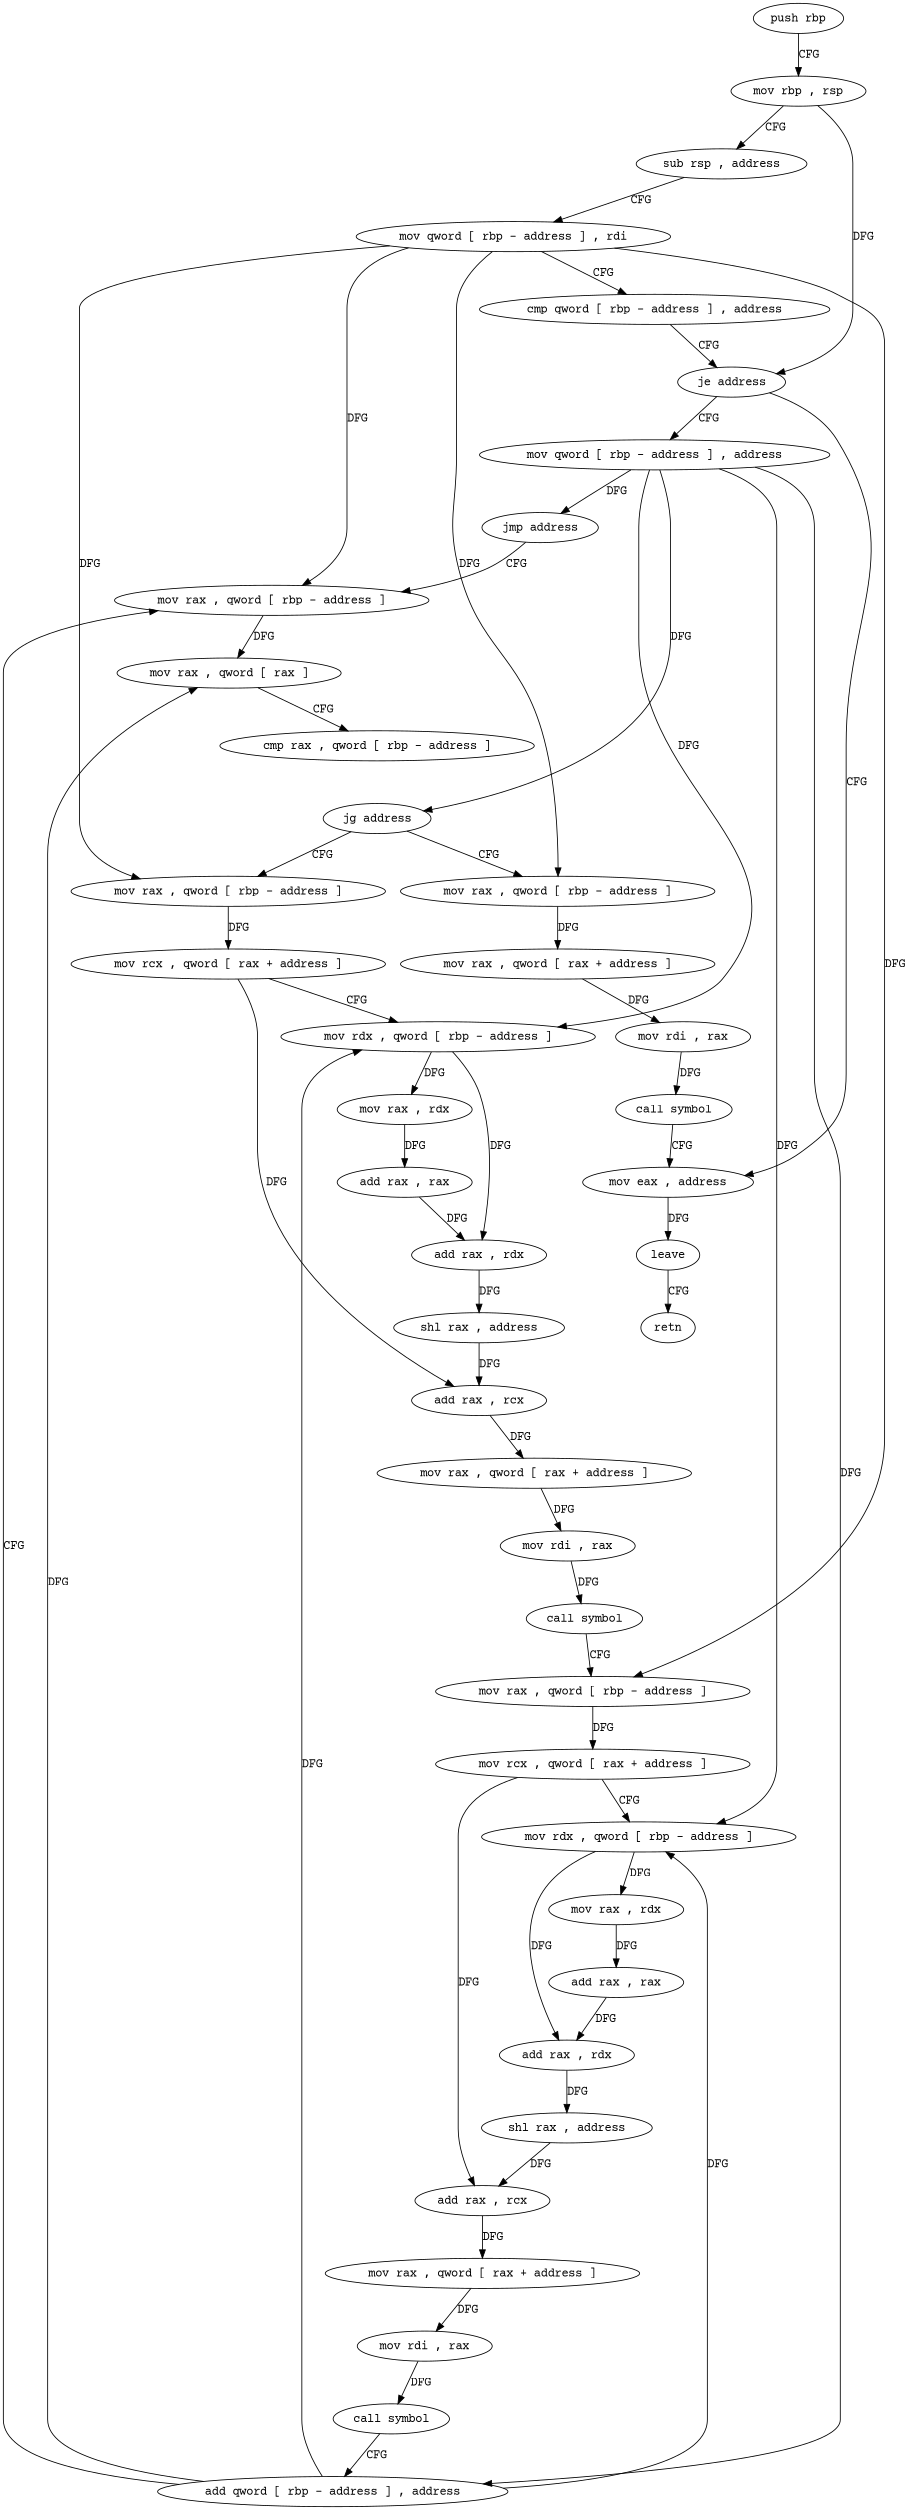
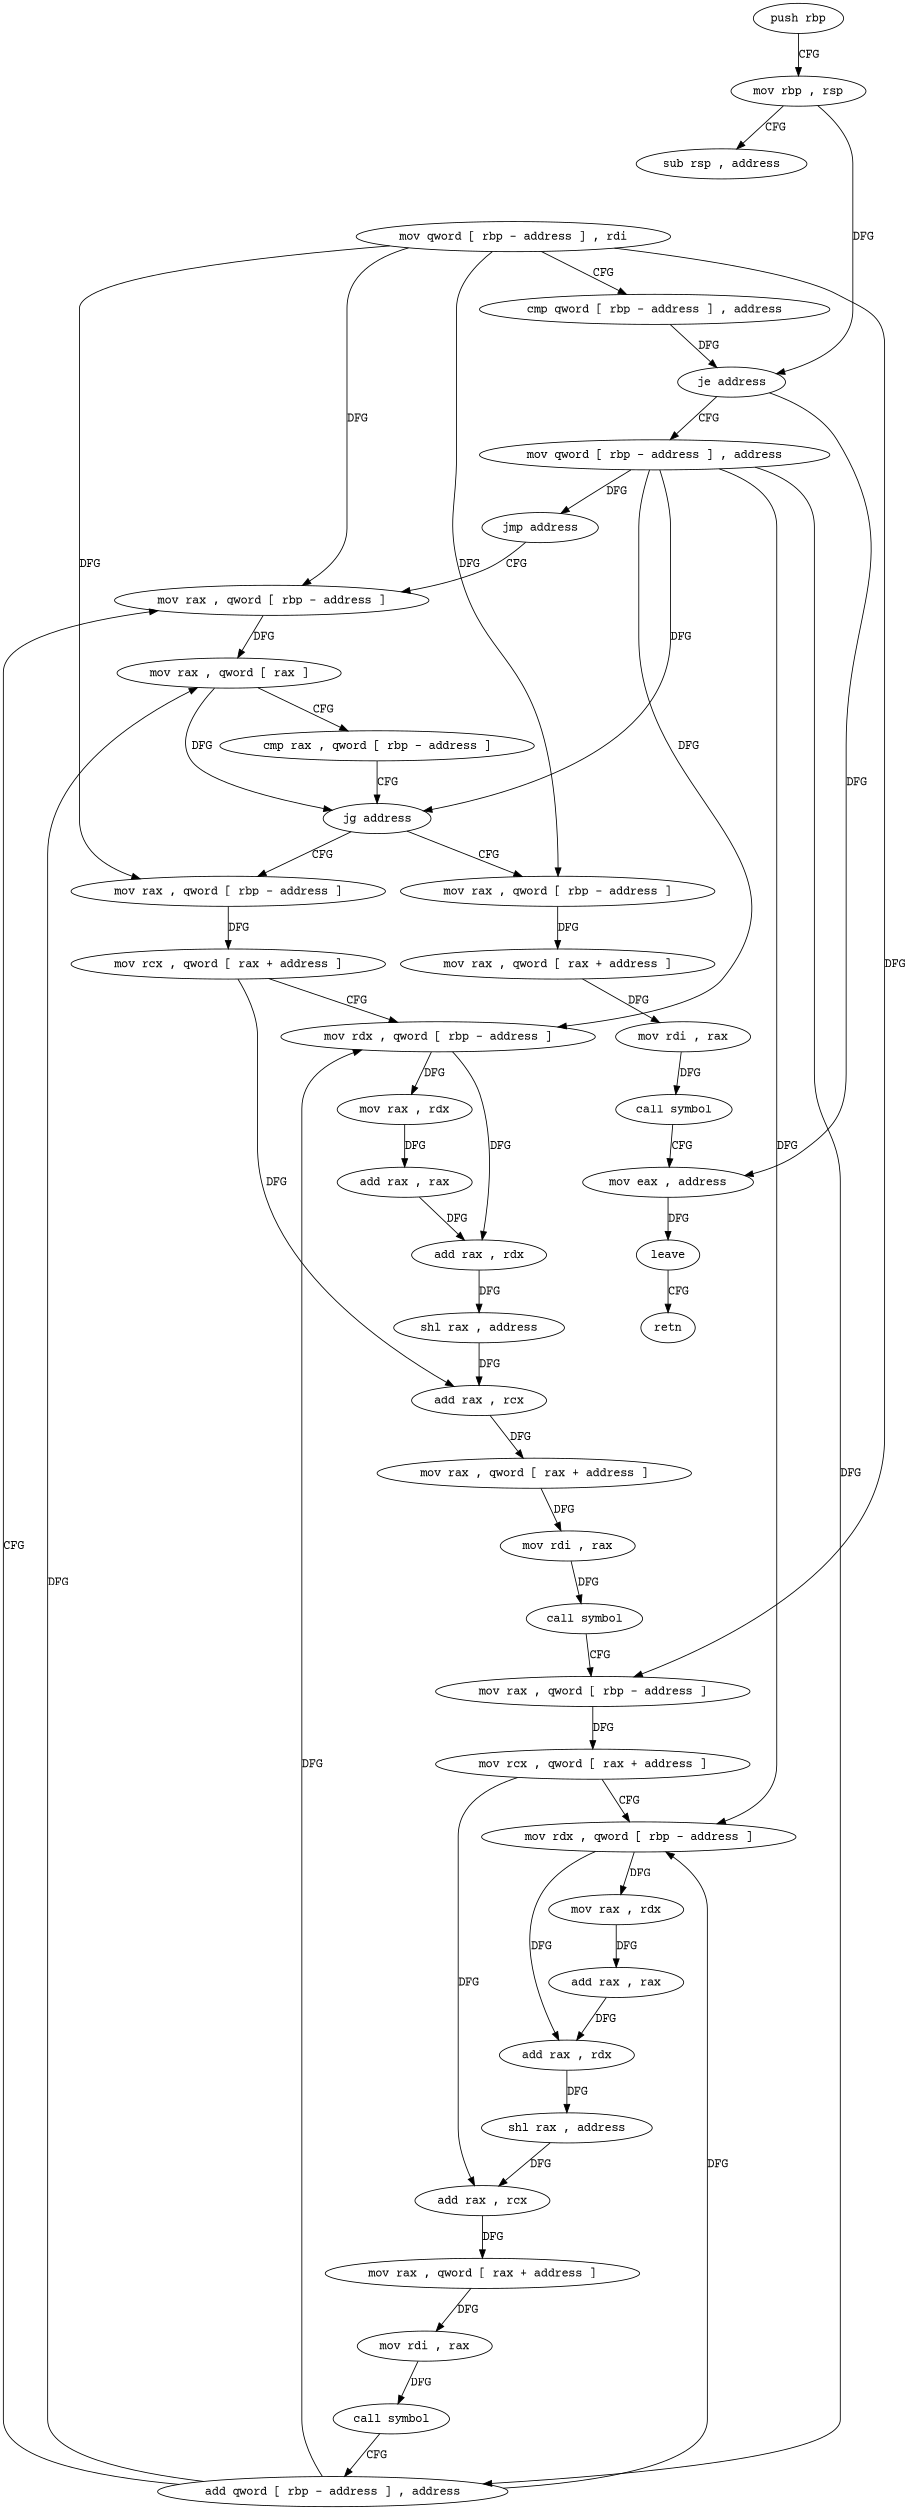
(623, 198) -> none
(709, 346) -> (709, 346)
none -> (216, 778)
none -> (377, 778)
(857, 782) -> (857, 782)
